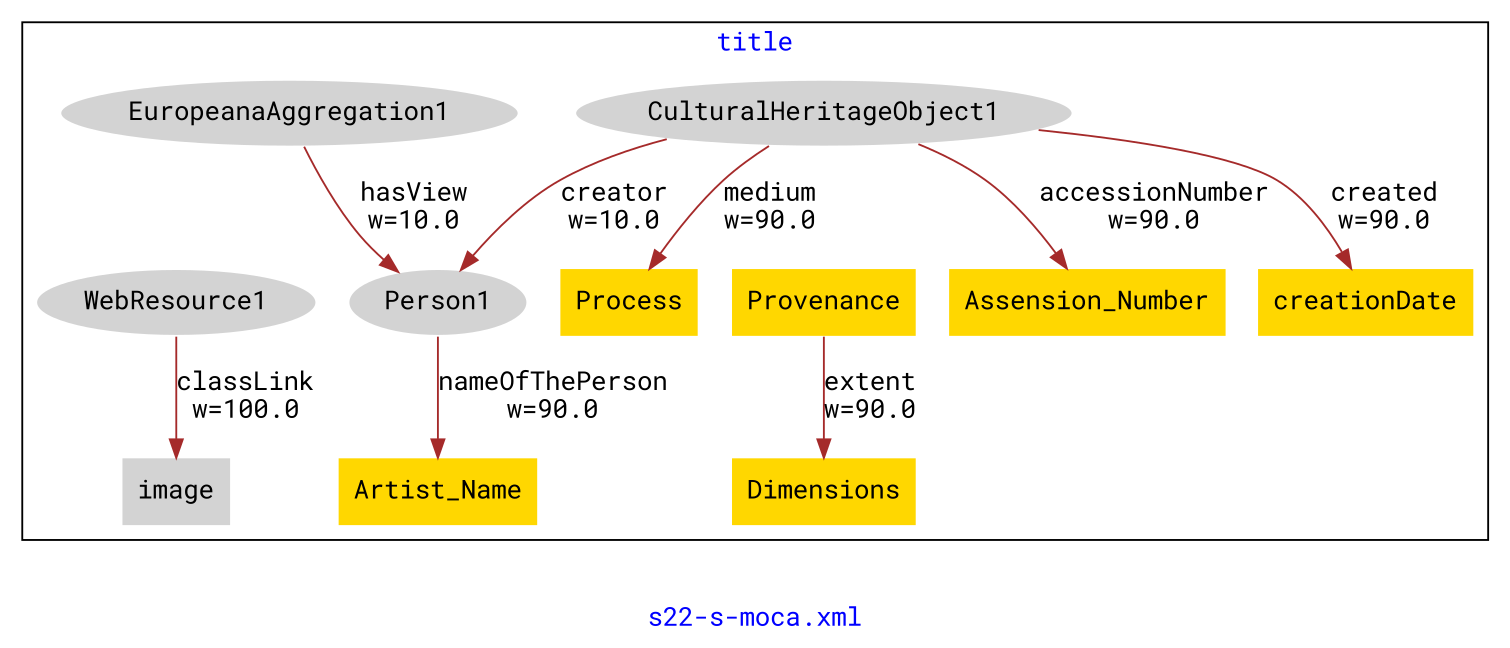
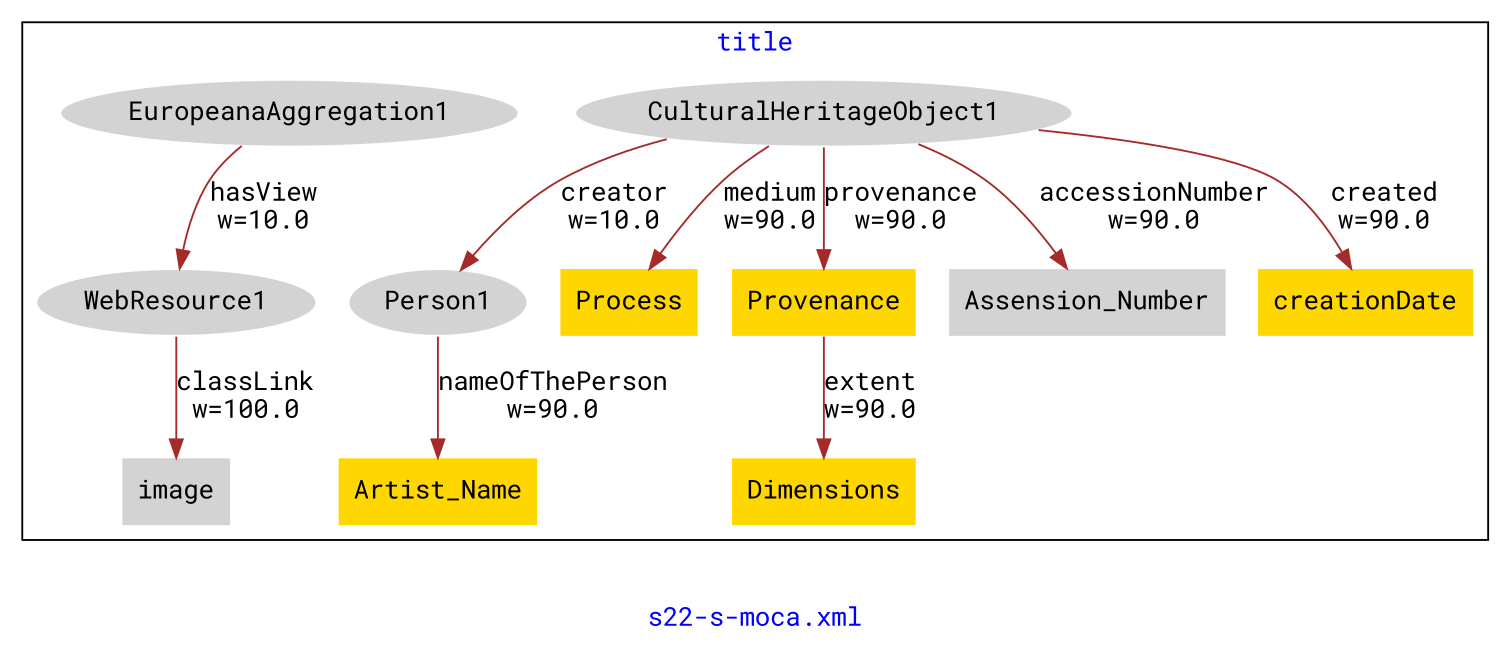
none -> (824, 199)
(339, 207) -> (203, 192)
(1087, 302) -> (1087, 302)
